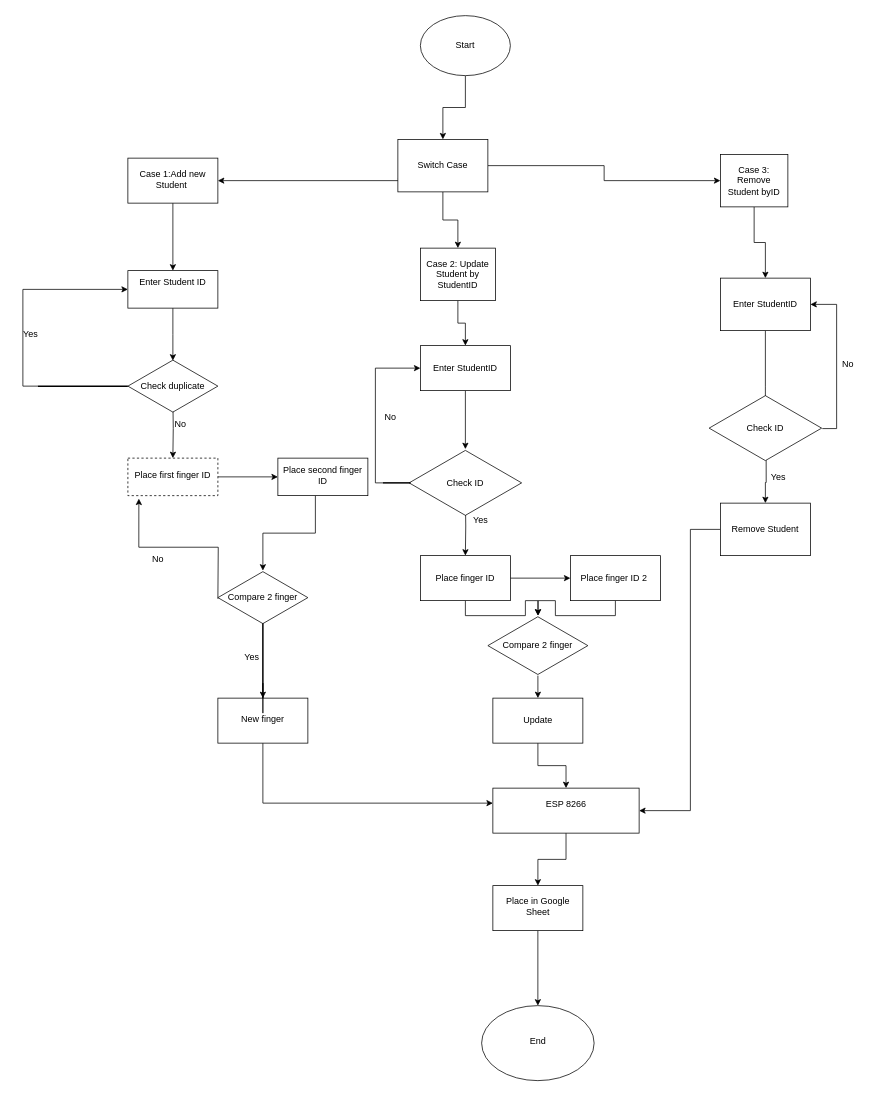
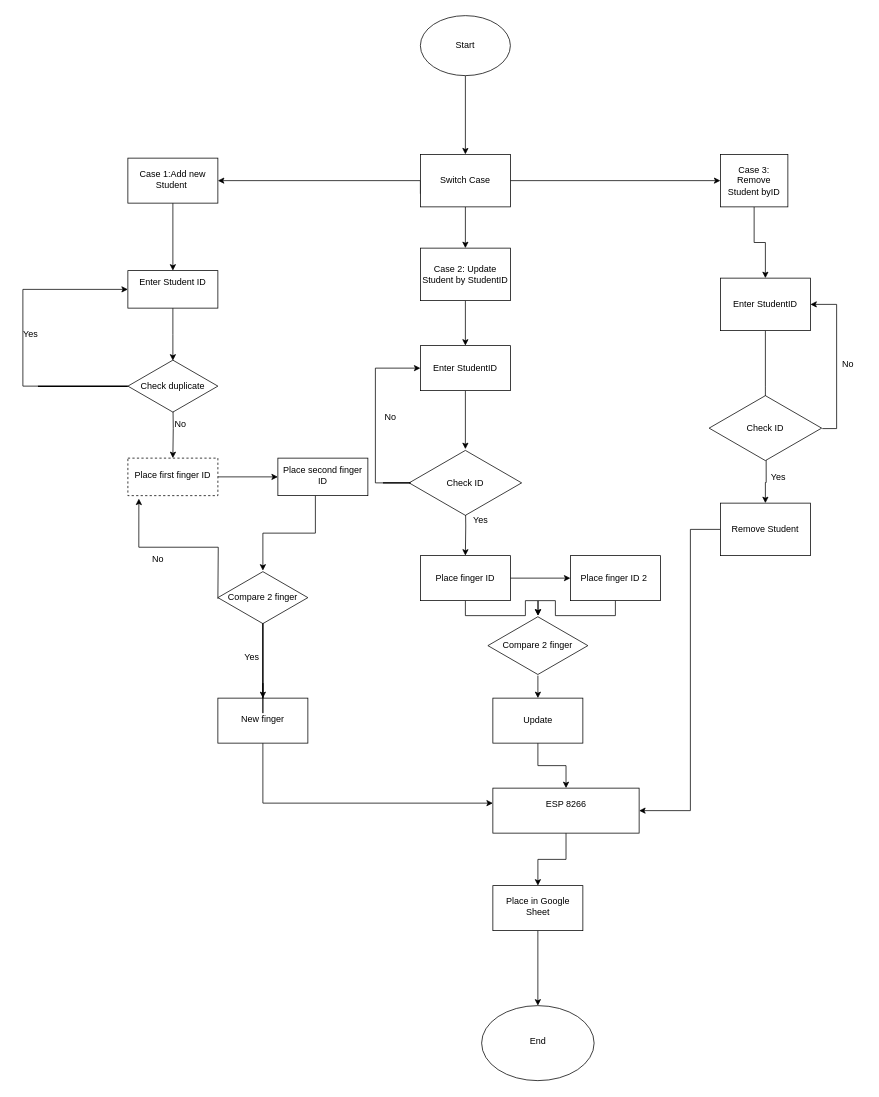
(443, 165) -> (465, 180)
(458, 274) -> (465, 274)
